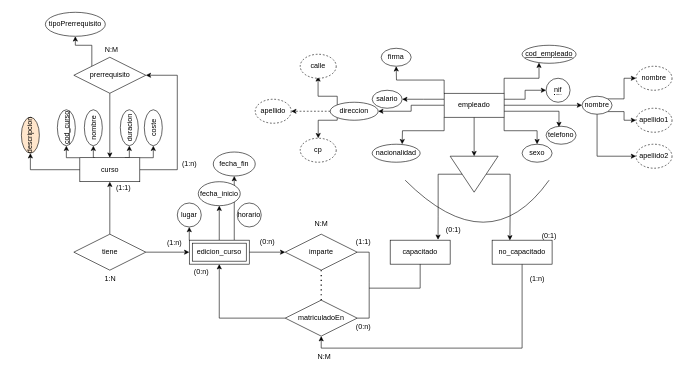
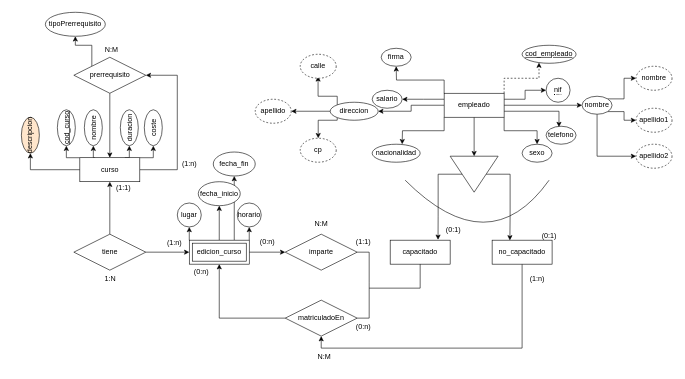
(520, 78) -> (520, 78)
(313, 111) -> (313, 111)
none -> (249, 232)
(321, 285) -> none
